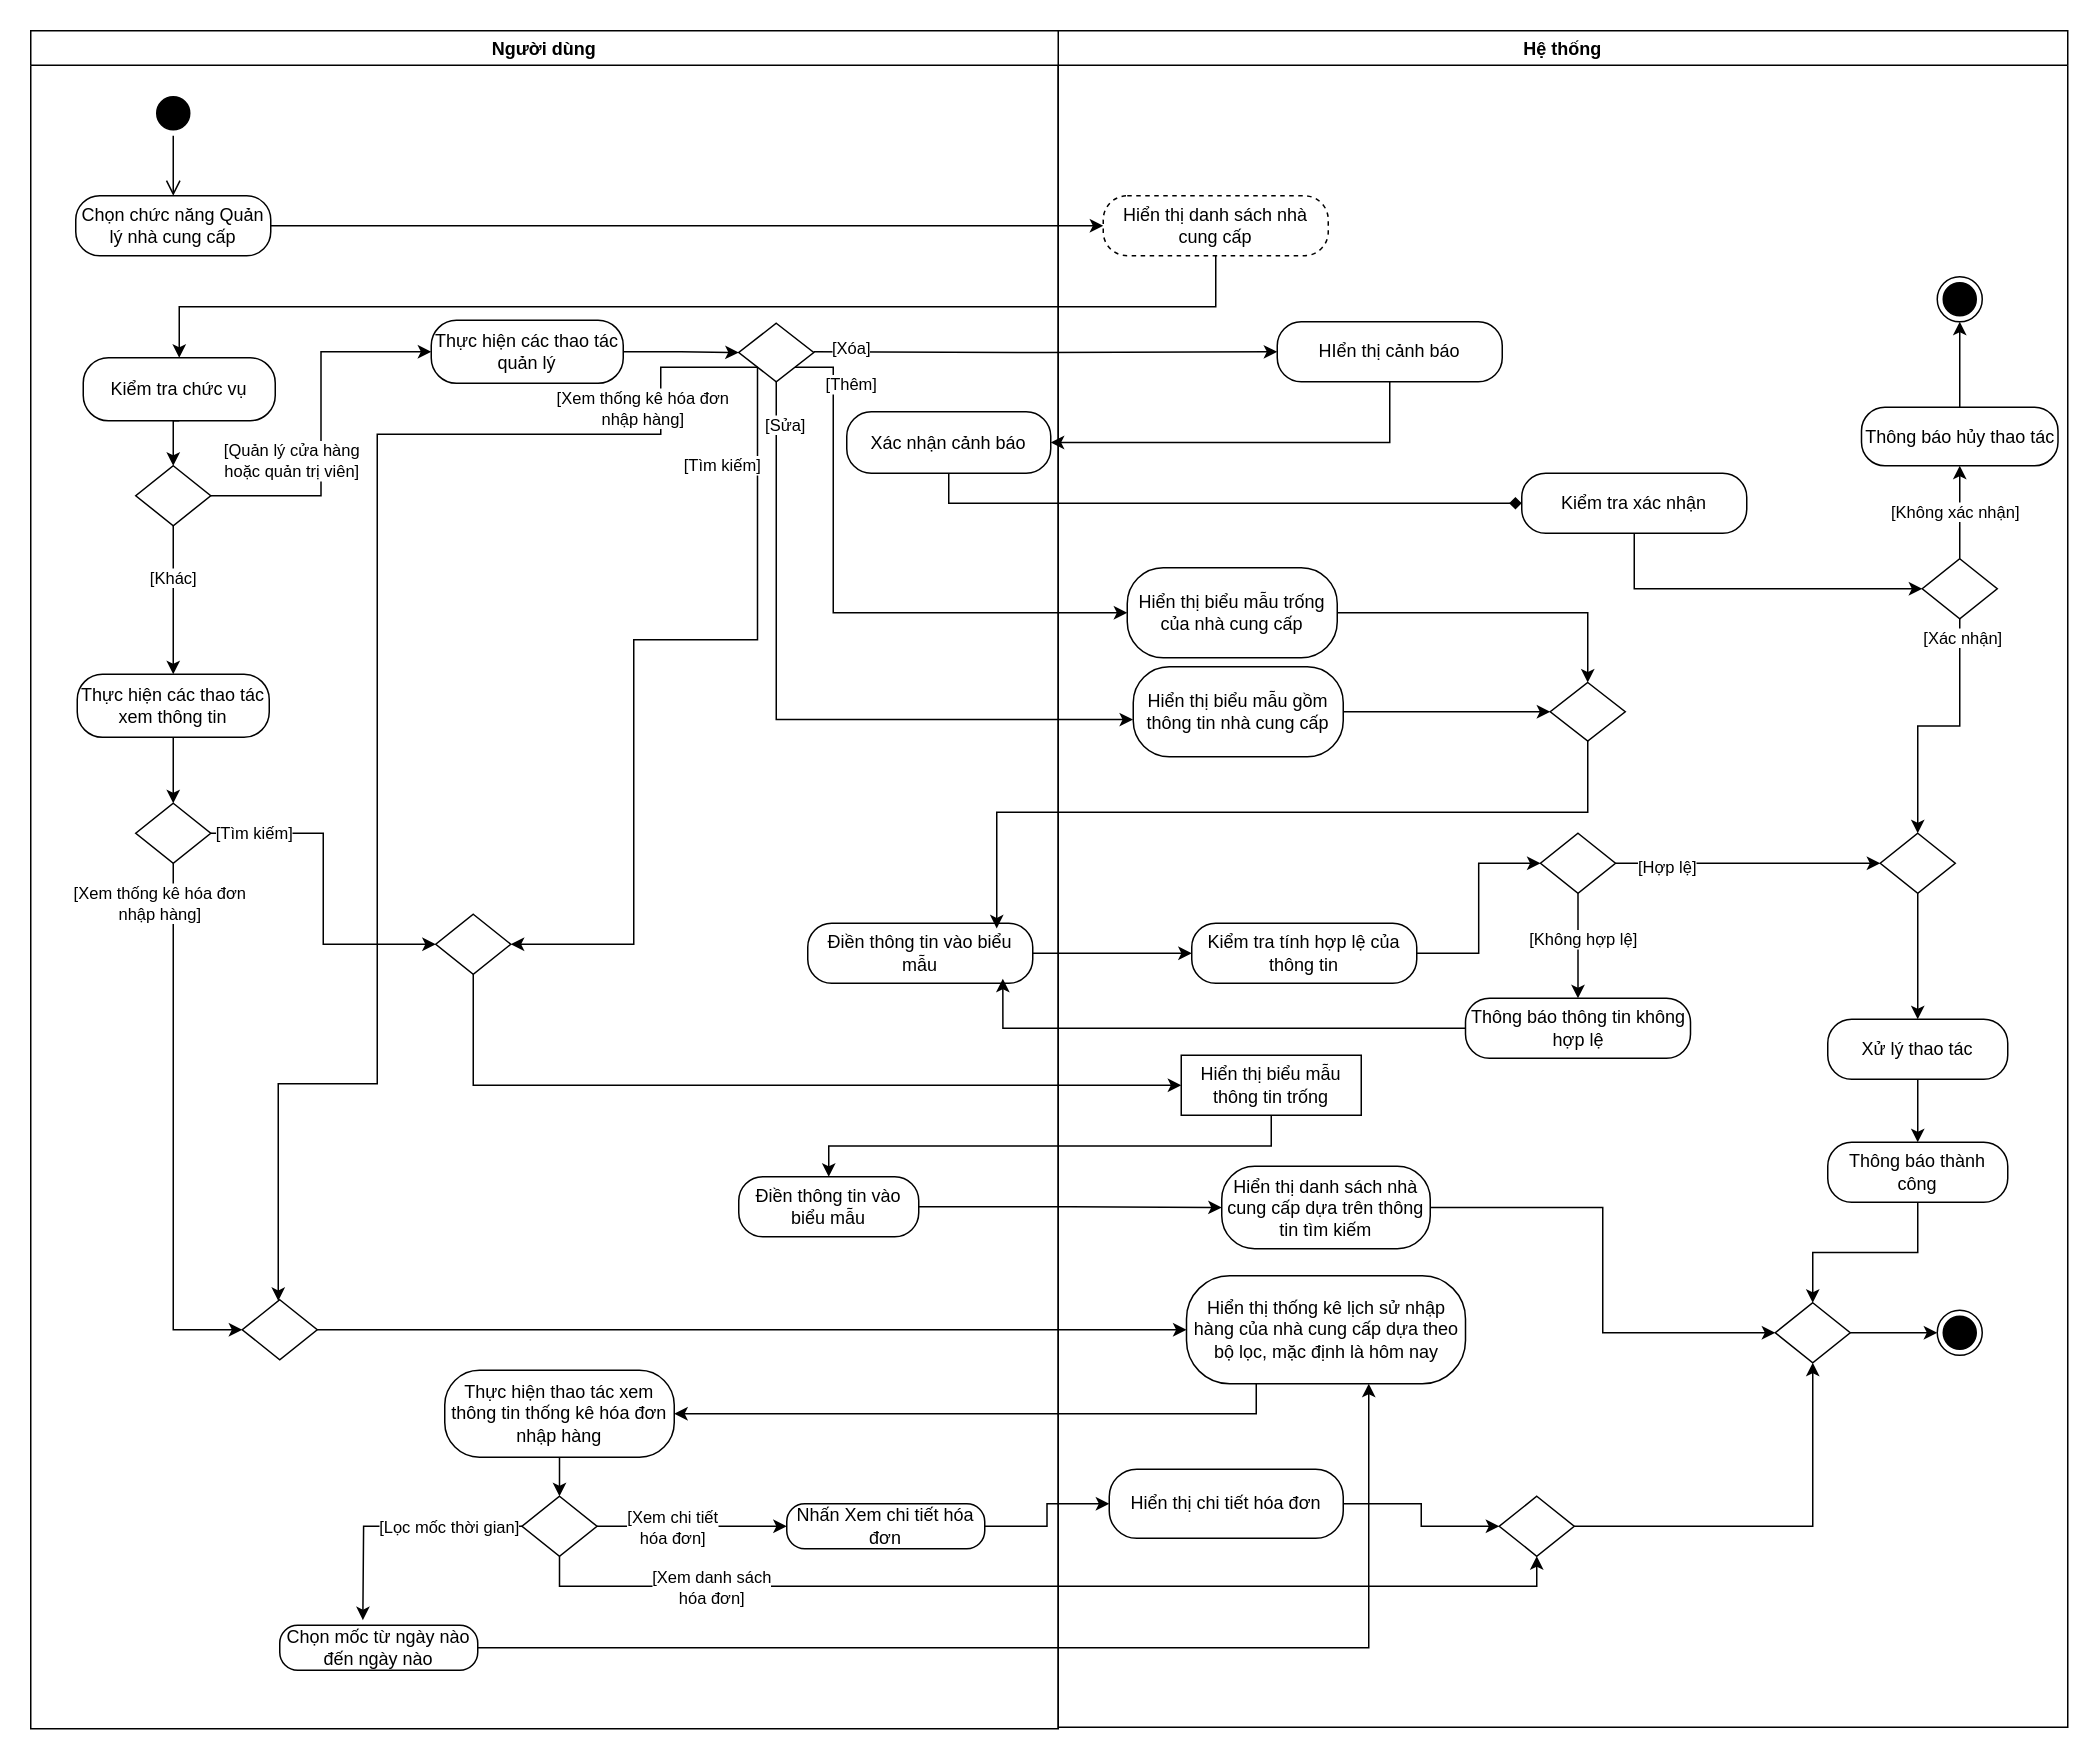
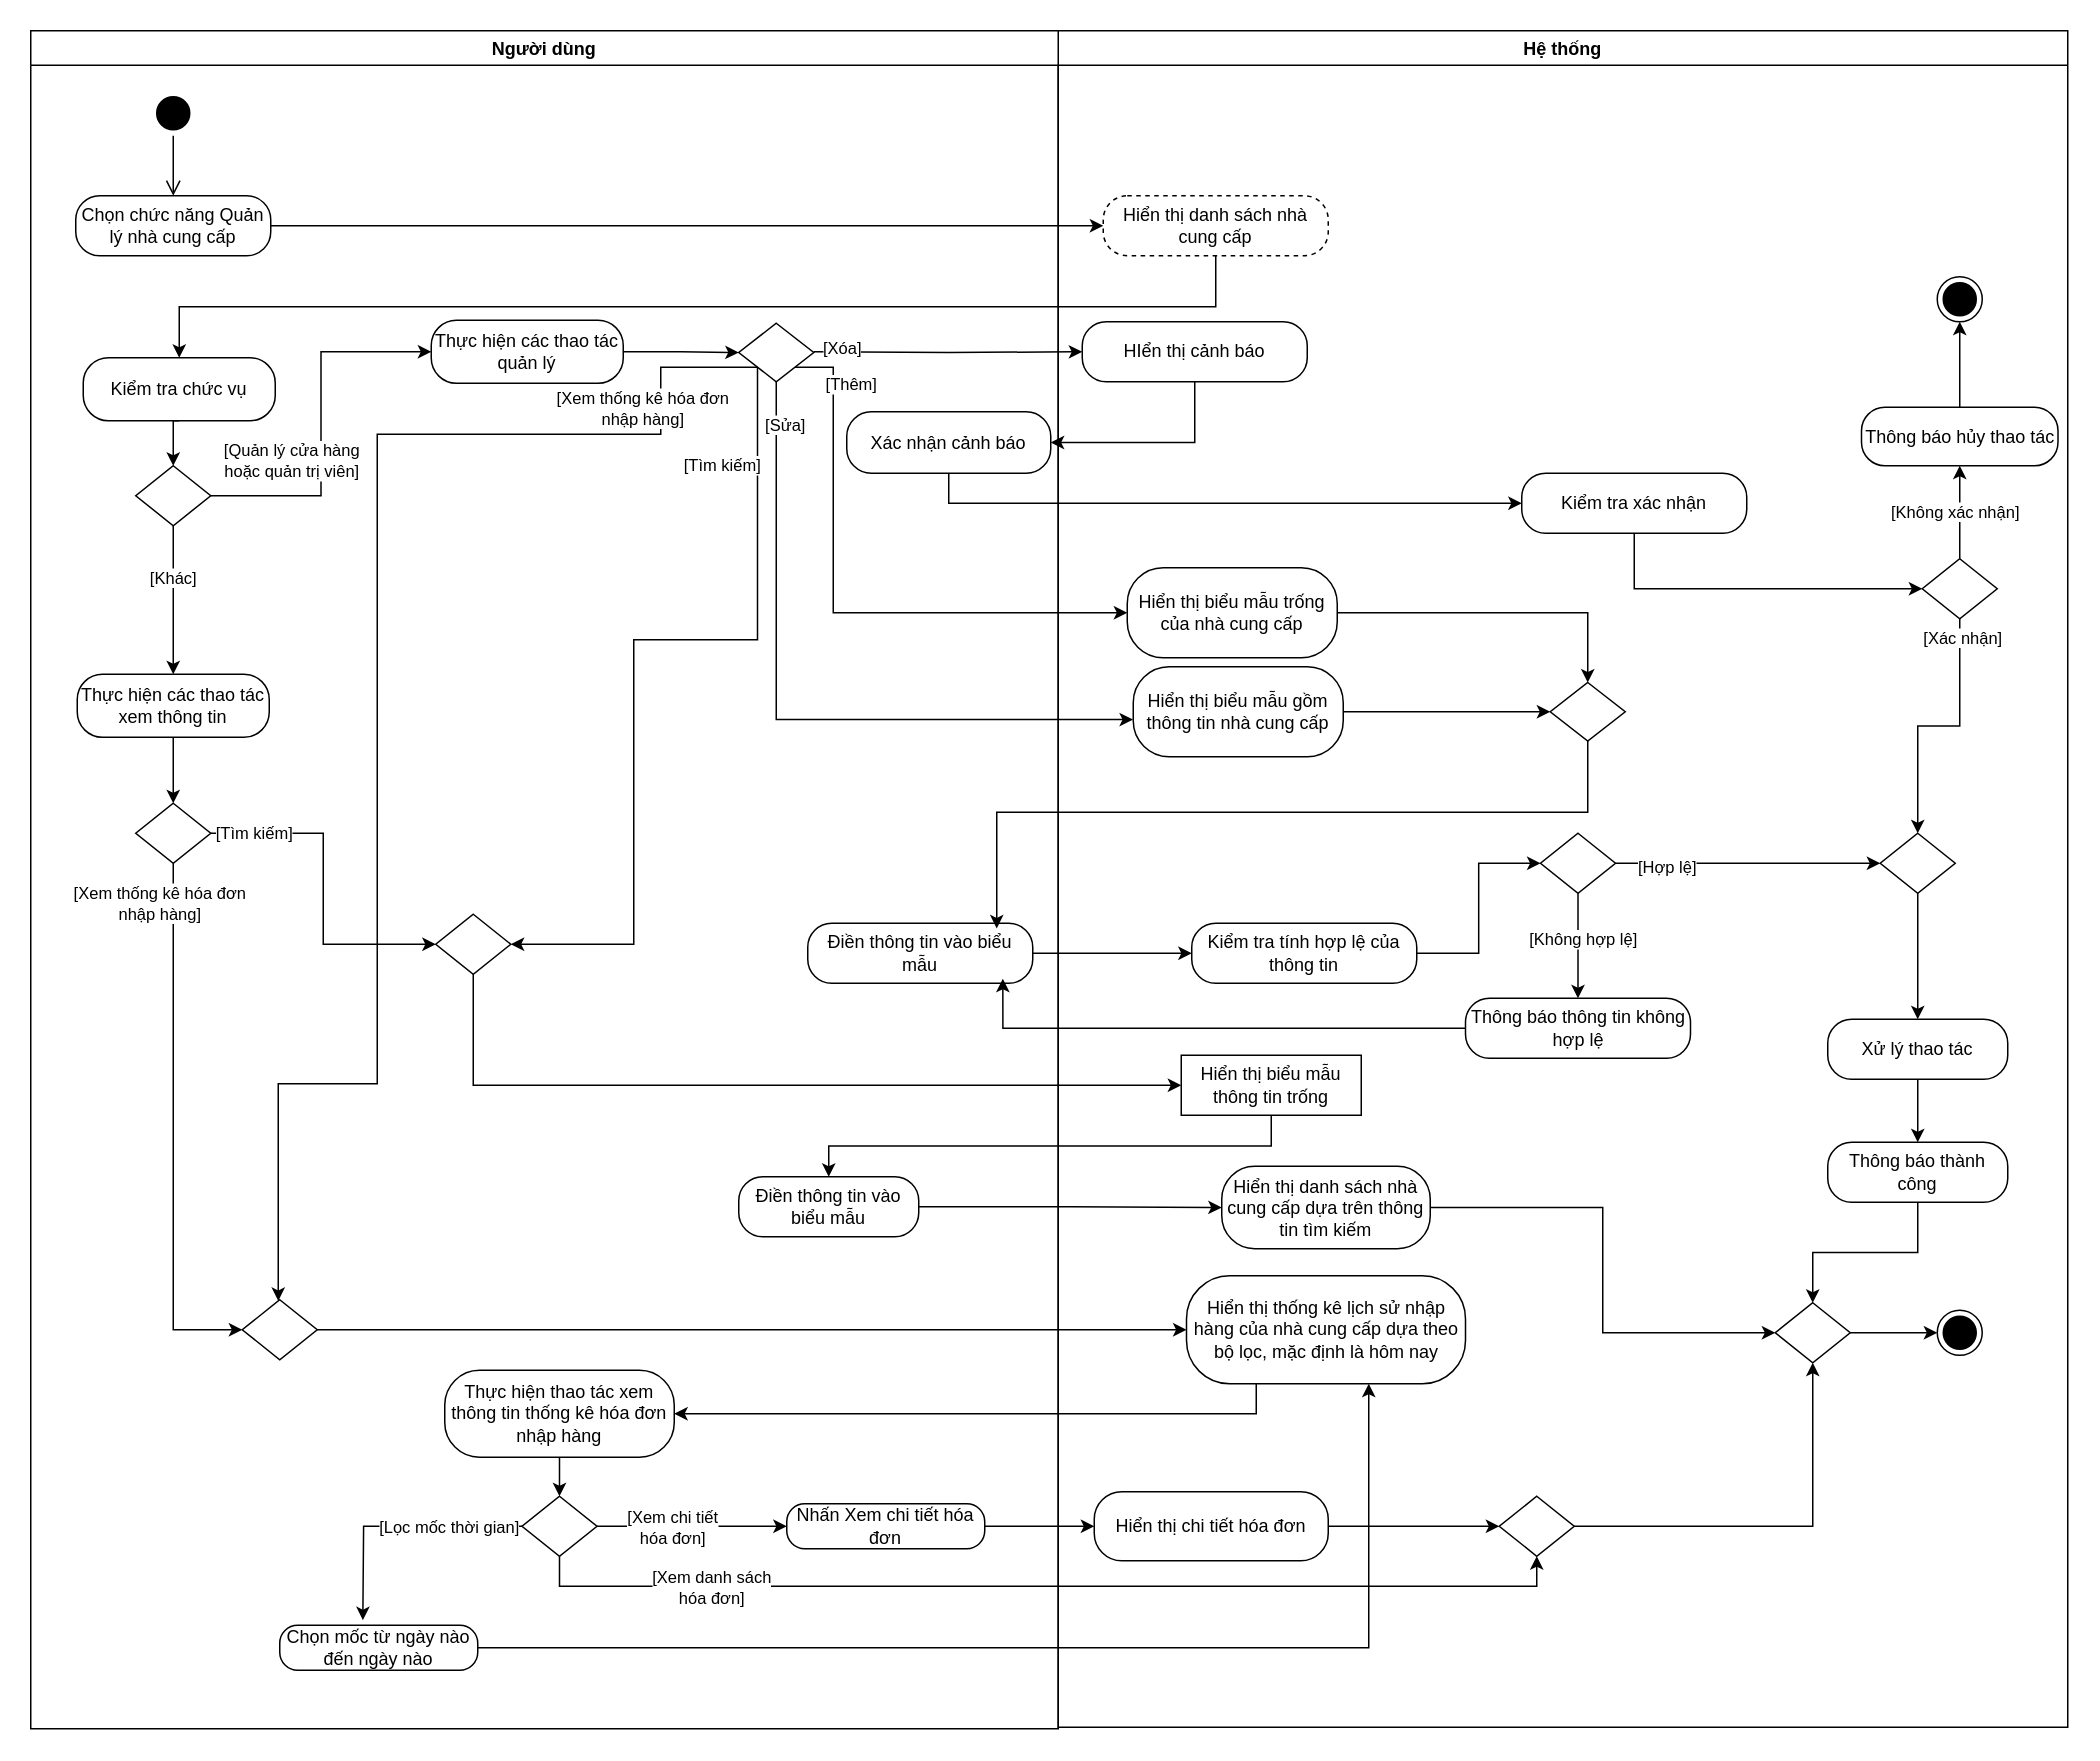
(1390, 352) -> (1195, 352)
(1509, 503) -> (1510, 503)
(1226, 1504) -> (1211, 1526)
